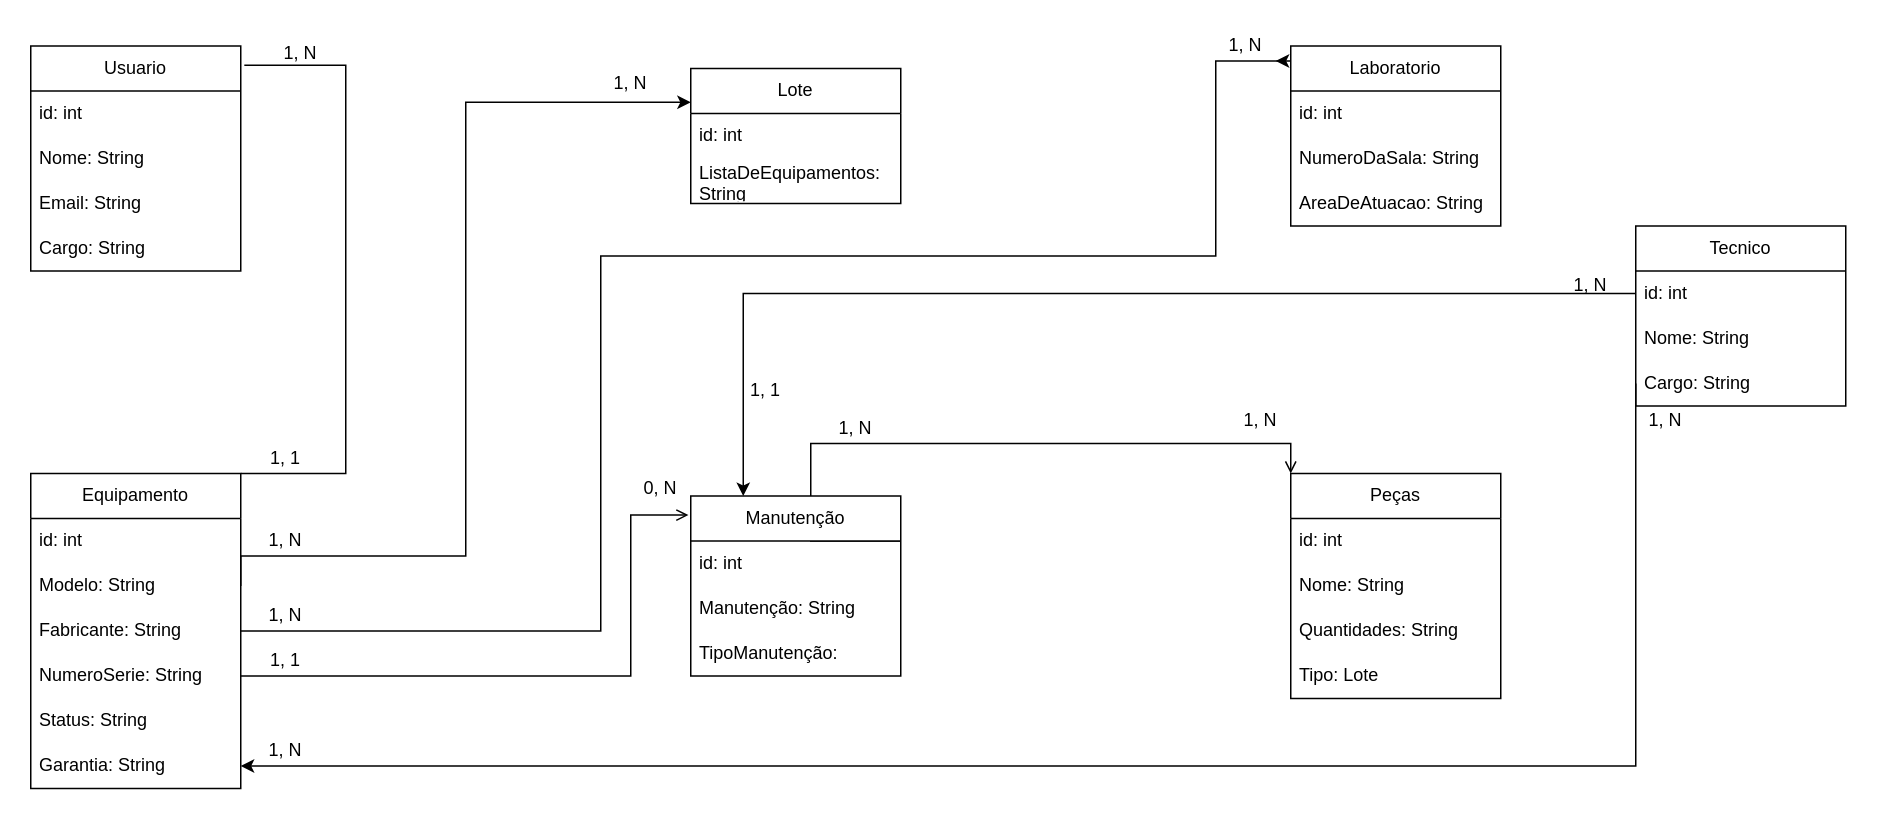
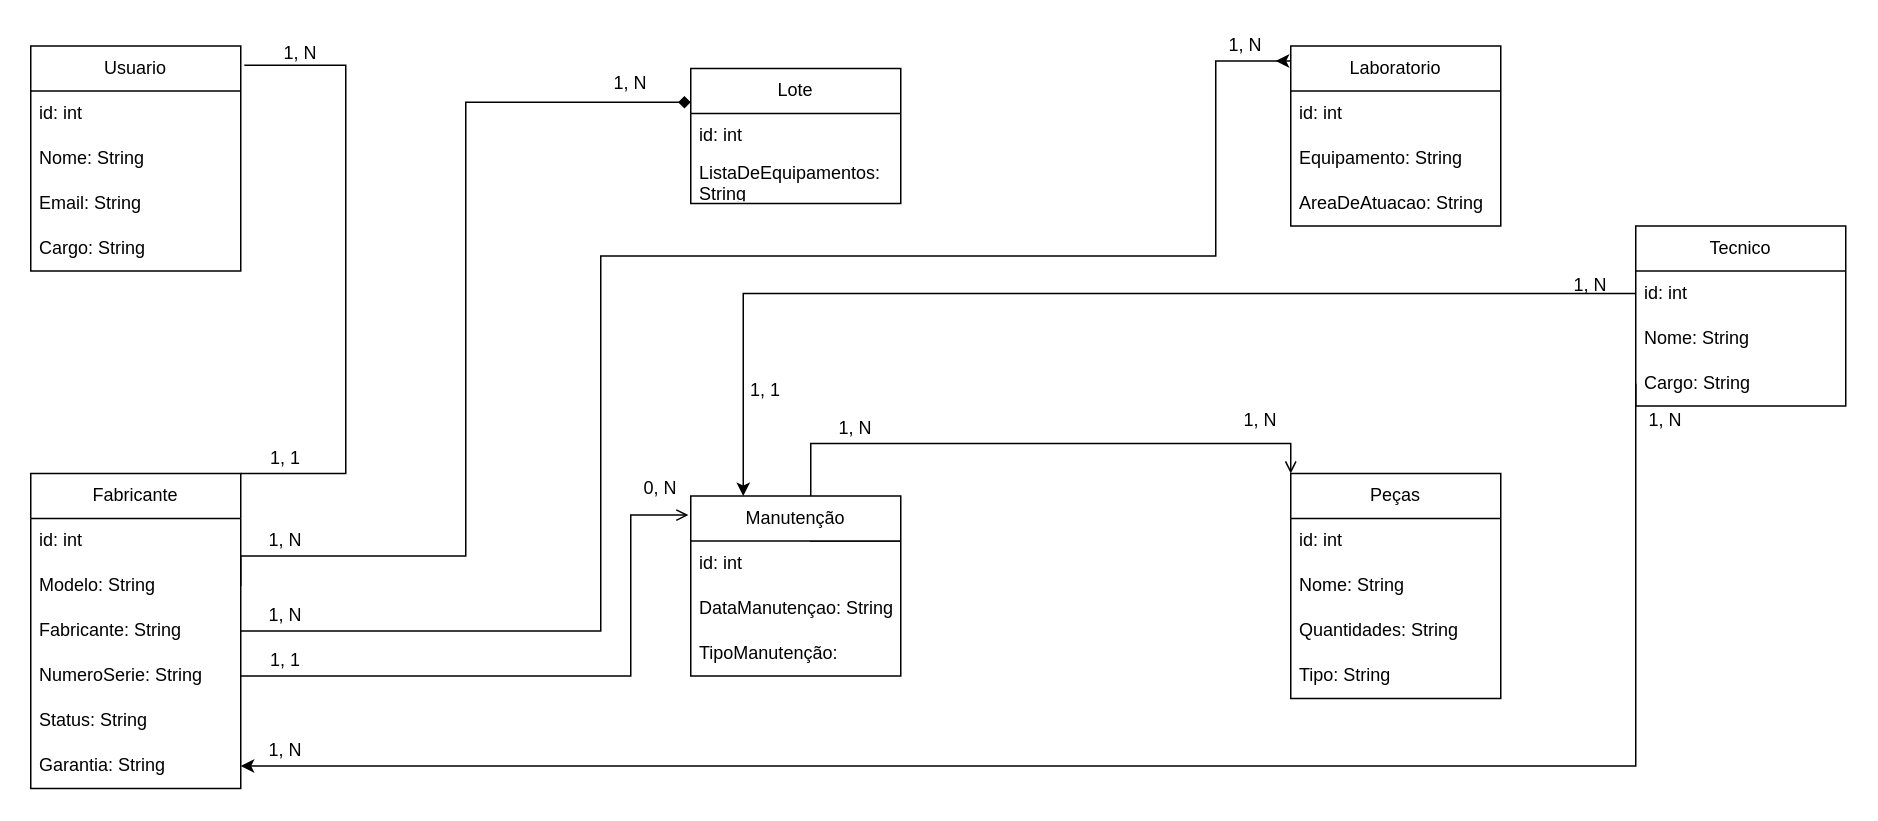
(679, 102) -> (678, 102)
(1391, 158) -> (1386, 158)
(136, 496) -> (136, 496)
(783, 608) -> (797, 608)
(1343, 676) -> (1351, 676)
